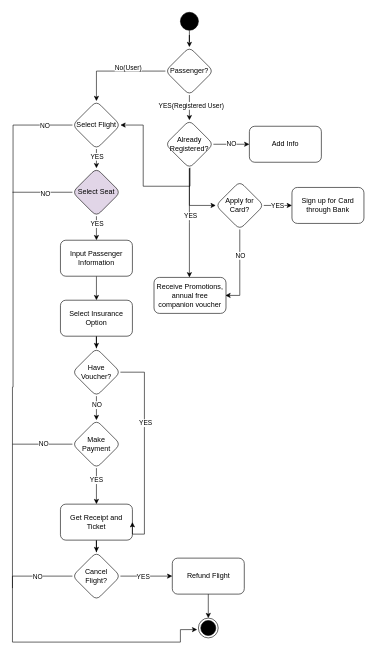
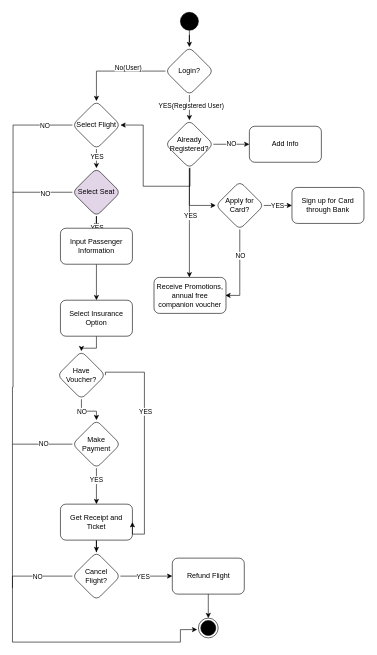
(189, 71) -> (189, 71)
(96, 258) -> (96, 246)
(96, 372) -> (81, 375)
